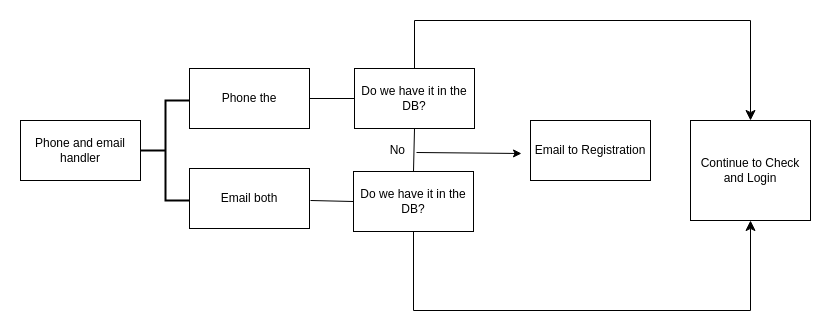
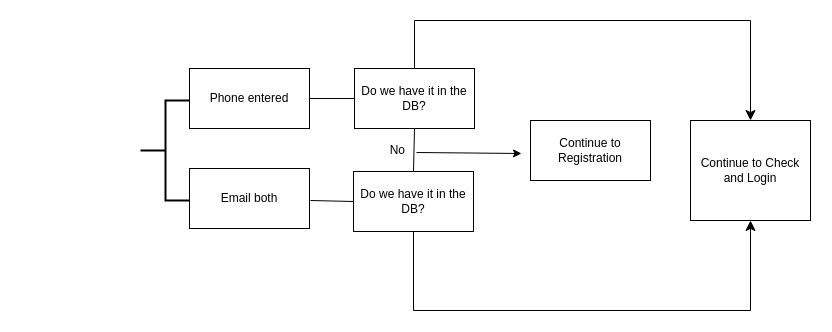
(250, 99) -> (250, 99)
(81, 151) -> none
(591, 151) -> (591, 151)
